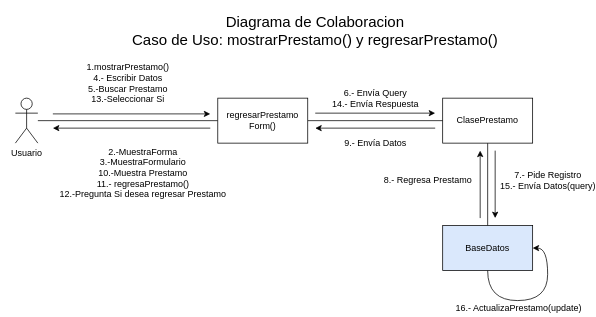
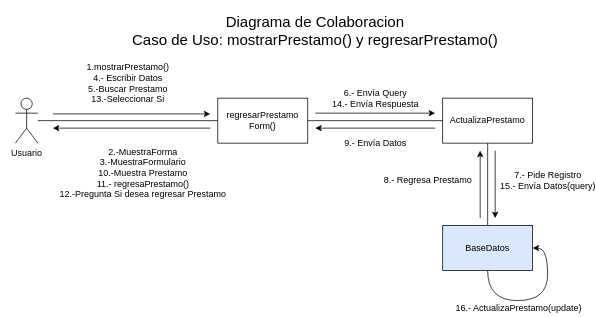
(488, 120) -> (488, 120)
